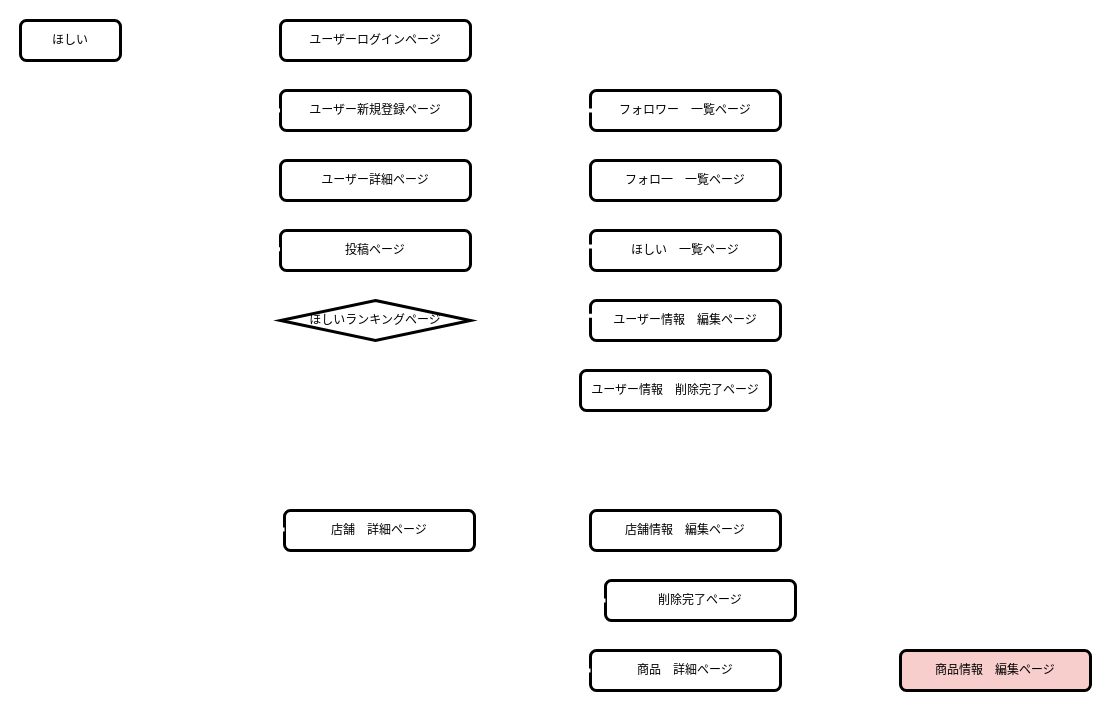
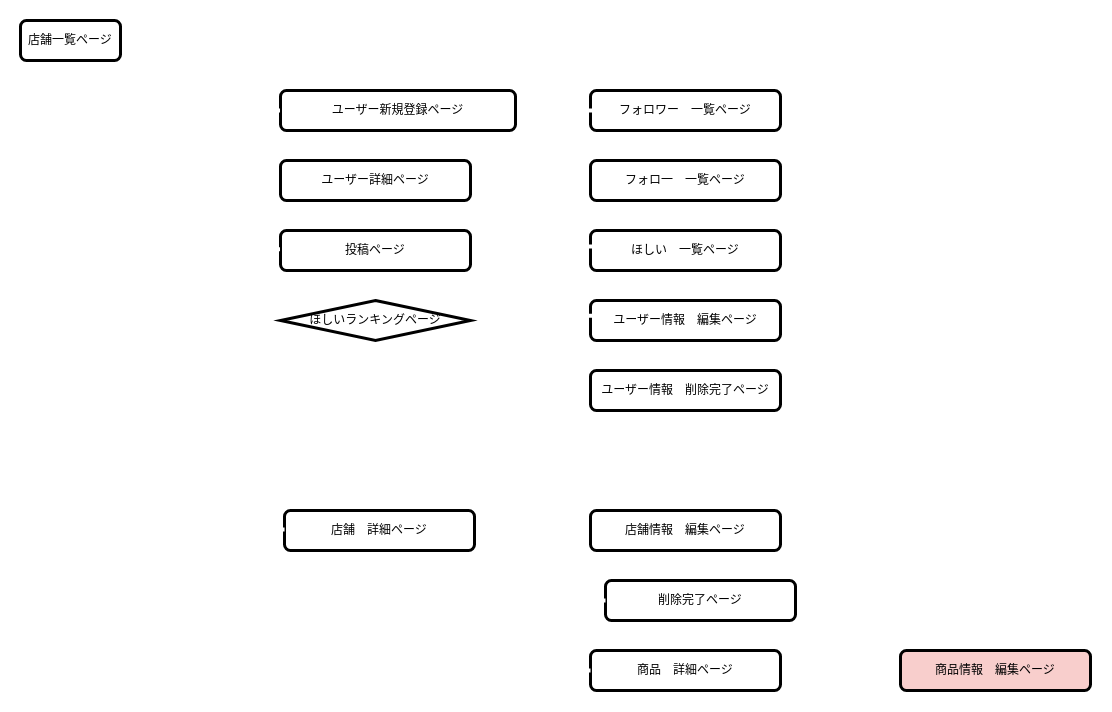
(71, 41) -> (71, 41)
(376, 41) -> none
(376, 111) -> (398, 111)
(676, 391) -> (686, 391)
